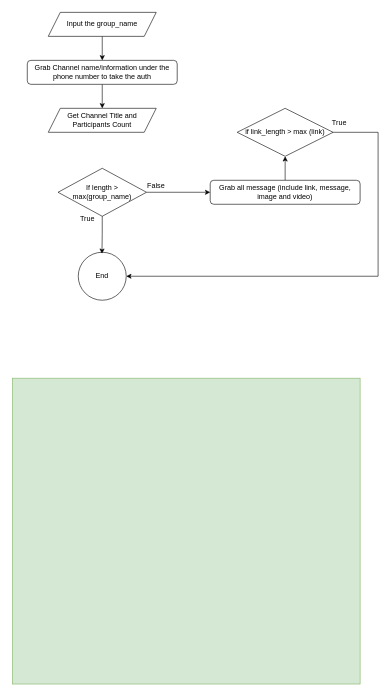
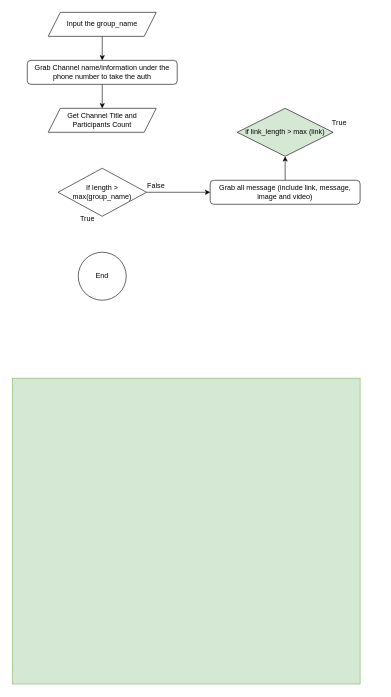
(285, 132) -> (285, 132)
(377, 132) -> none
(102, 248) -> none
